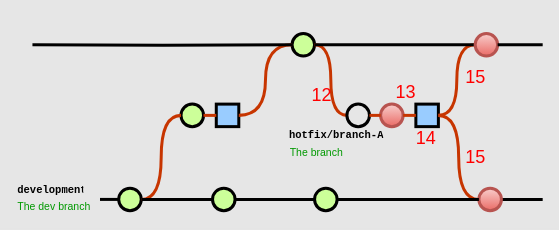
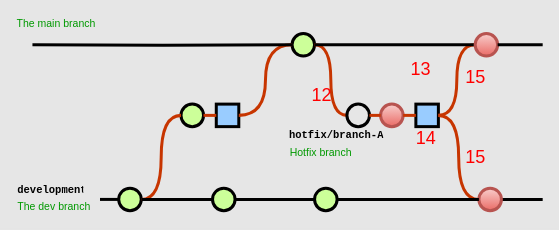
none -> (58, 23)
(406, 87) -> (421, 64)
(318, 152) -> (325, 152)
